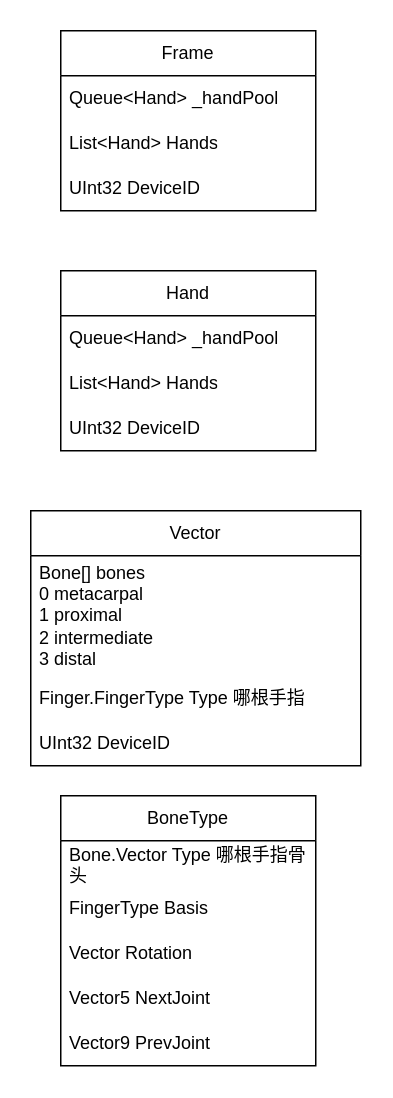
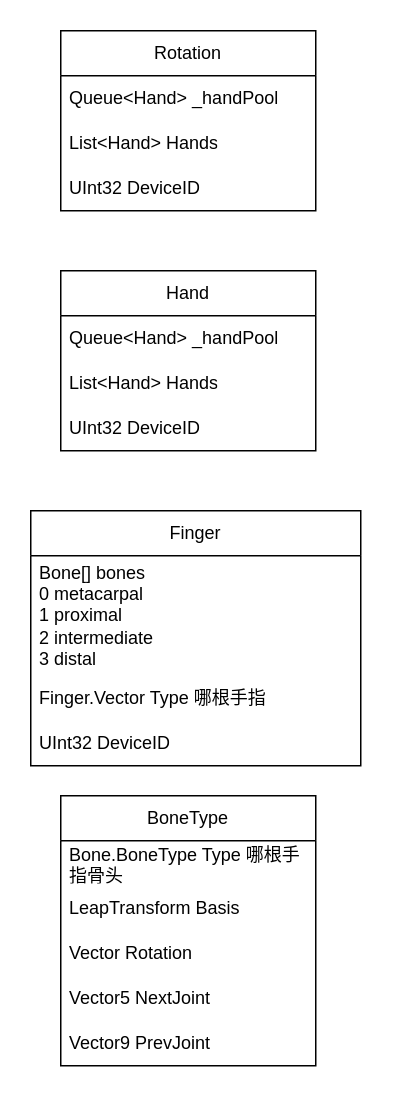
(188, 53) -> (188, 53)
(196, 533) -> (196, 533)
(180, 698) -> (162, 698)
(190, 863) -> (190, 863)
(143, 908) -> (161, 908)
